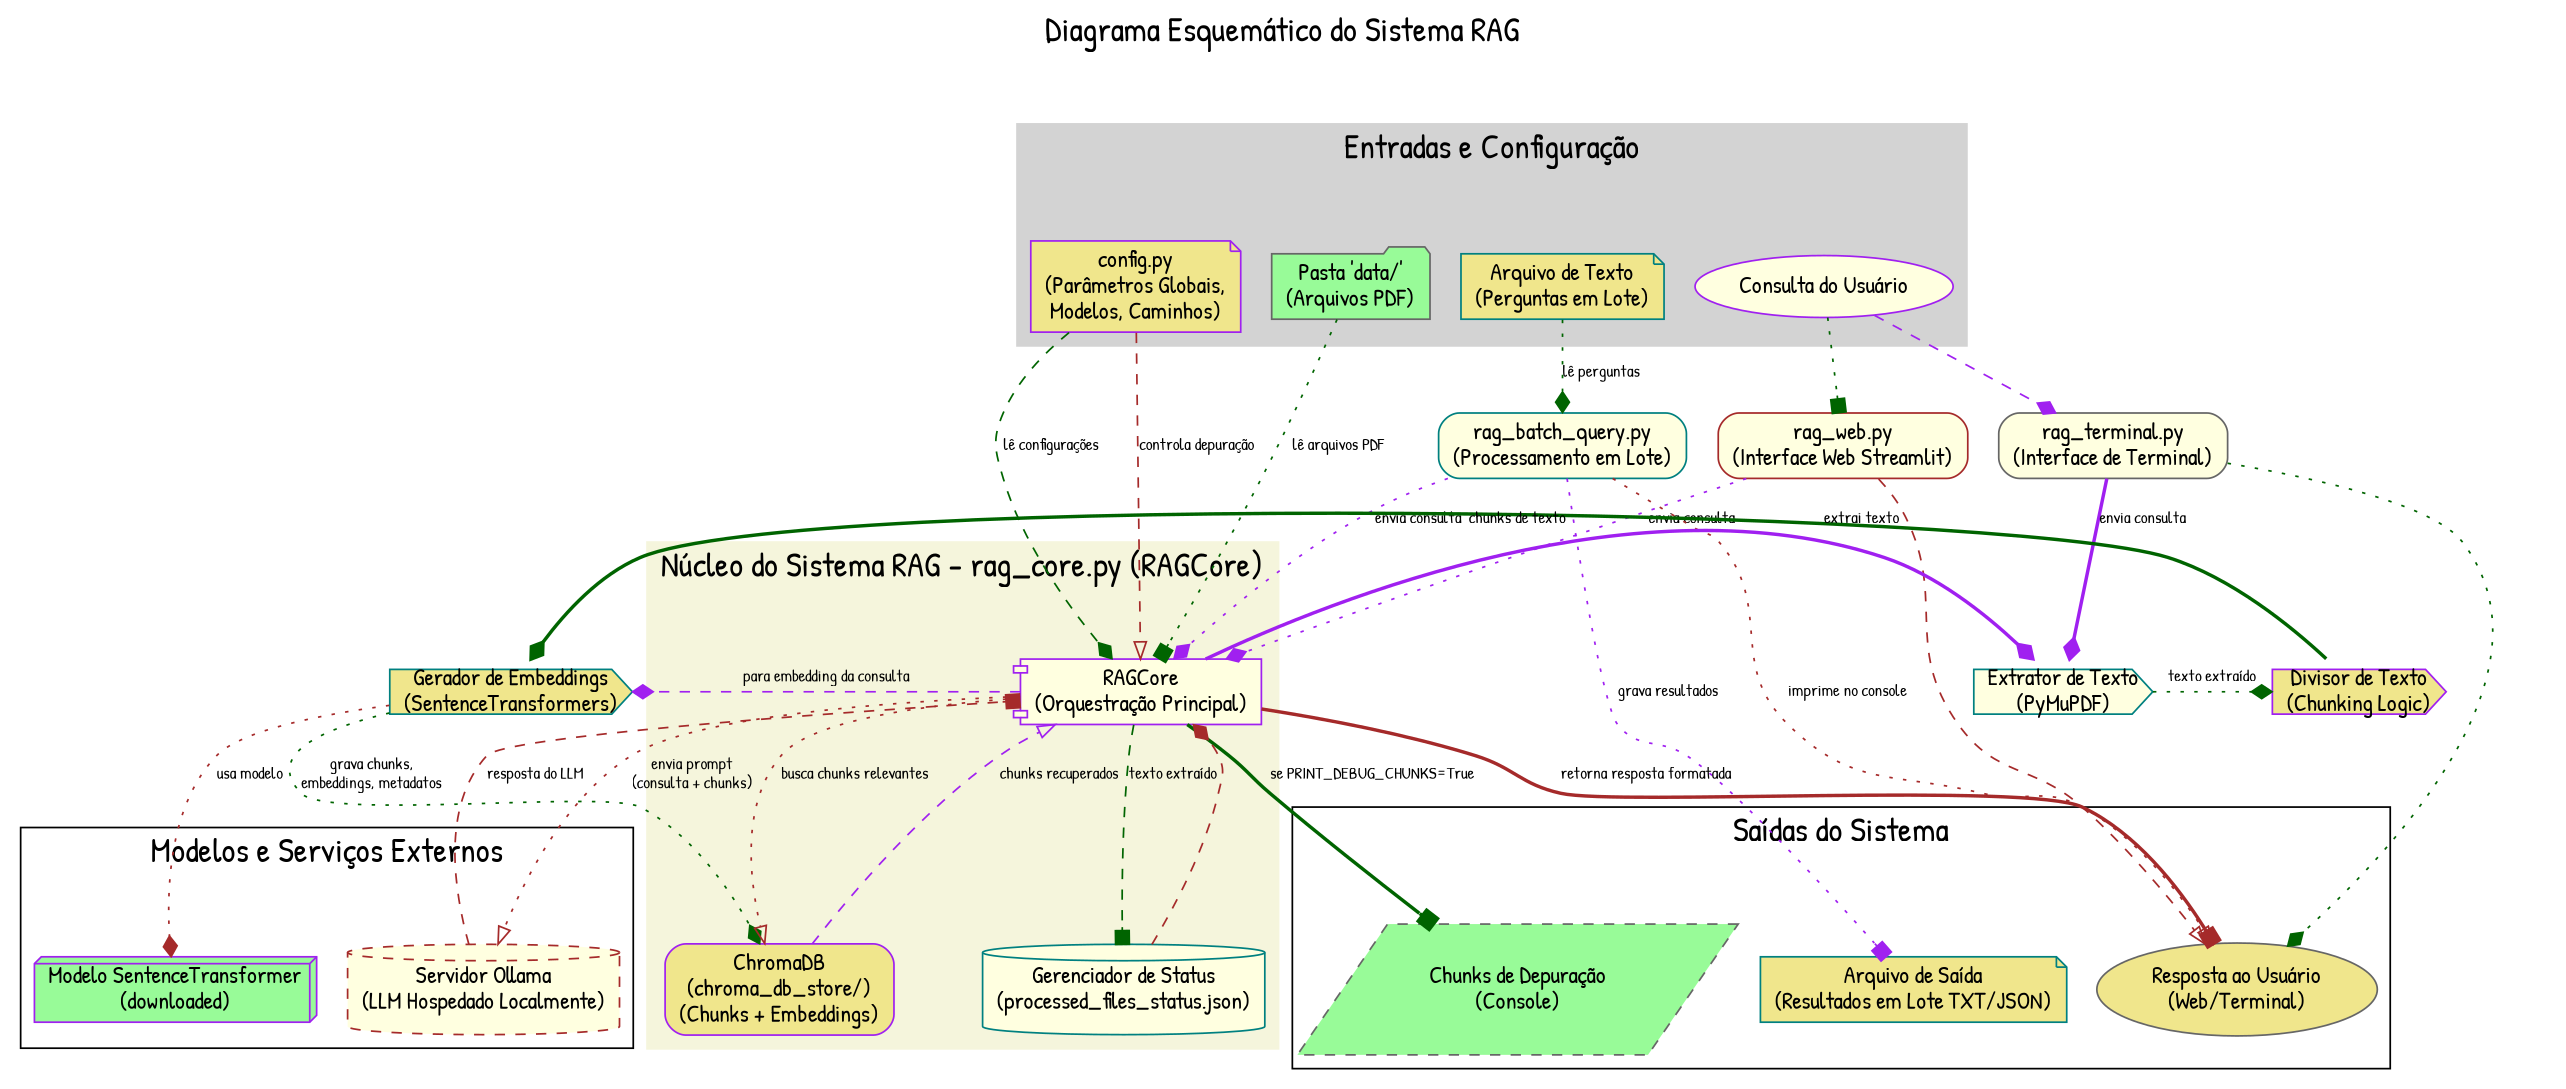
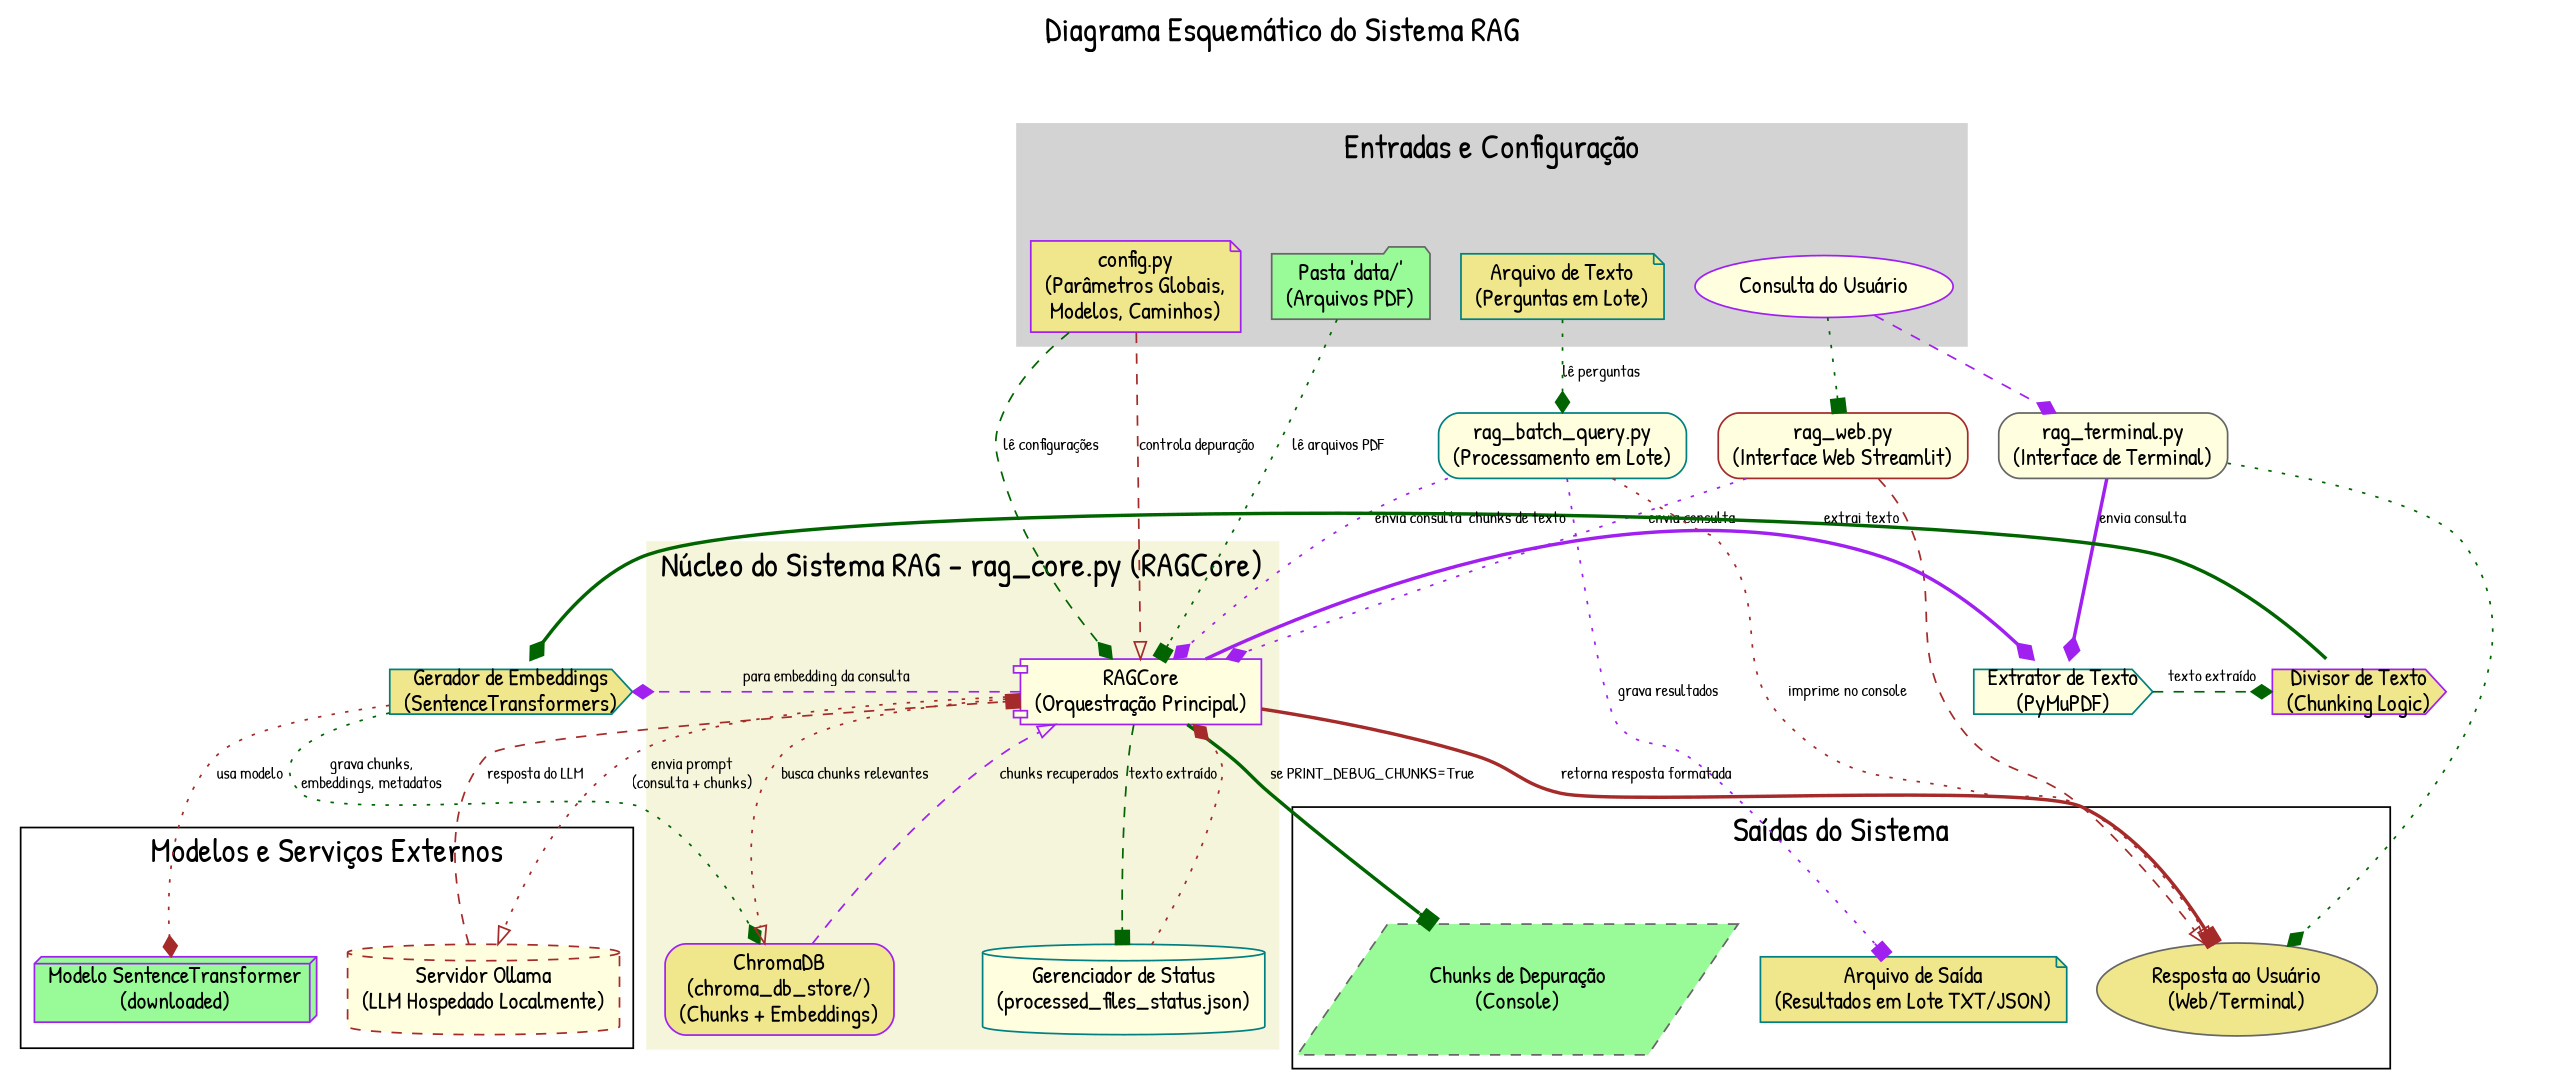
(2202, 692) -> (2202, 692)
(1202, 845) -> (1202, 845)
